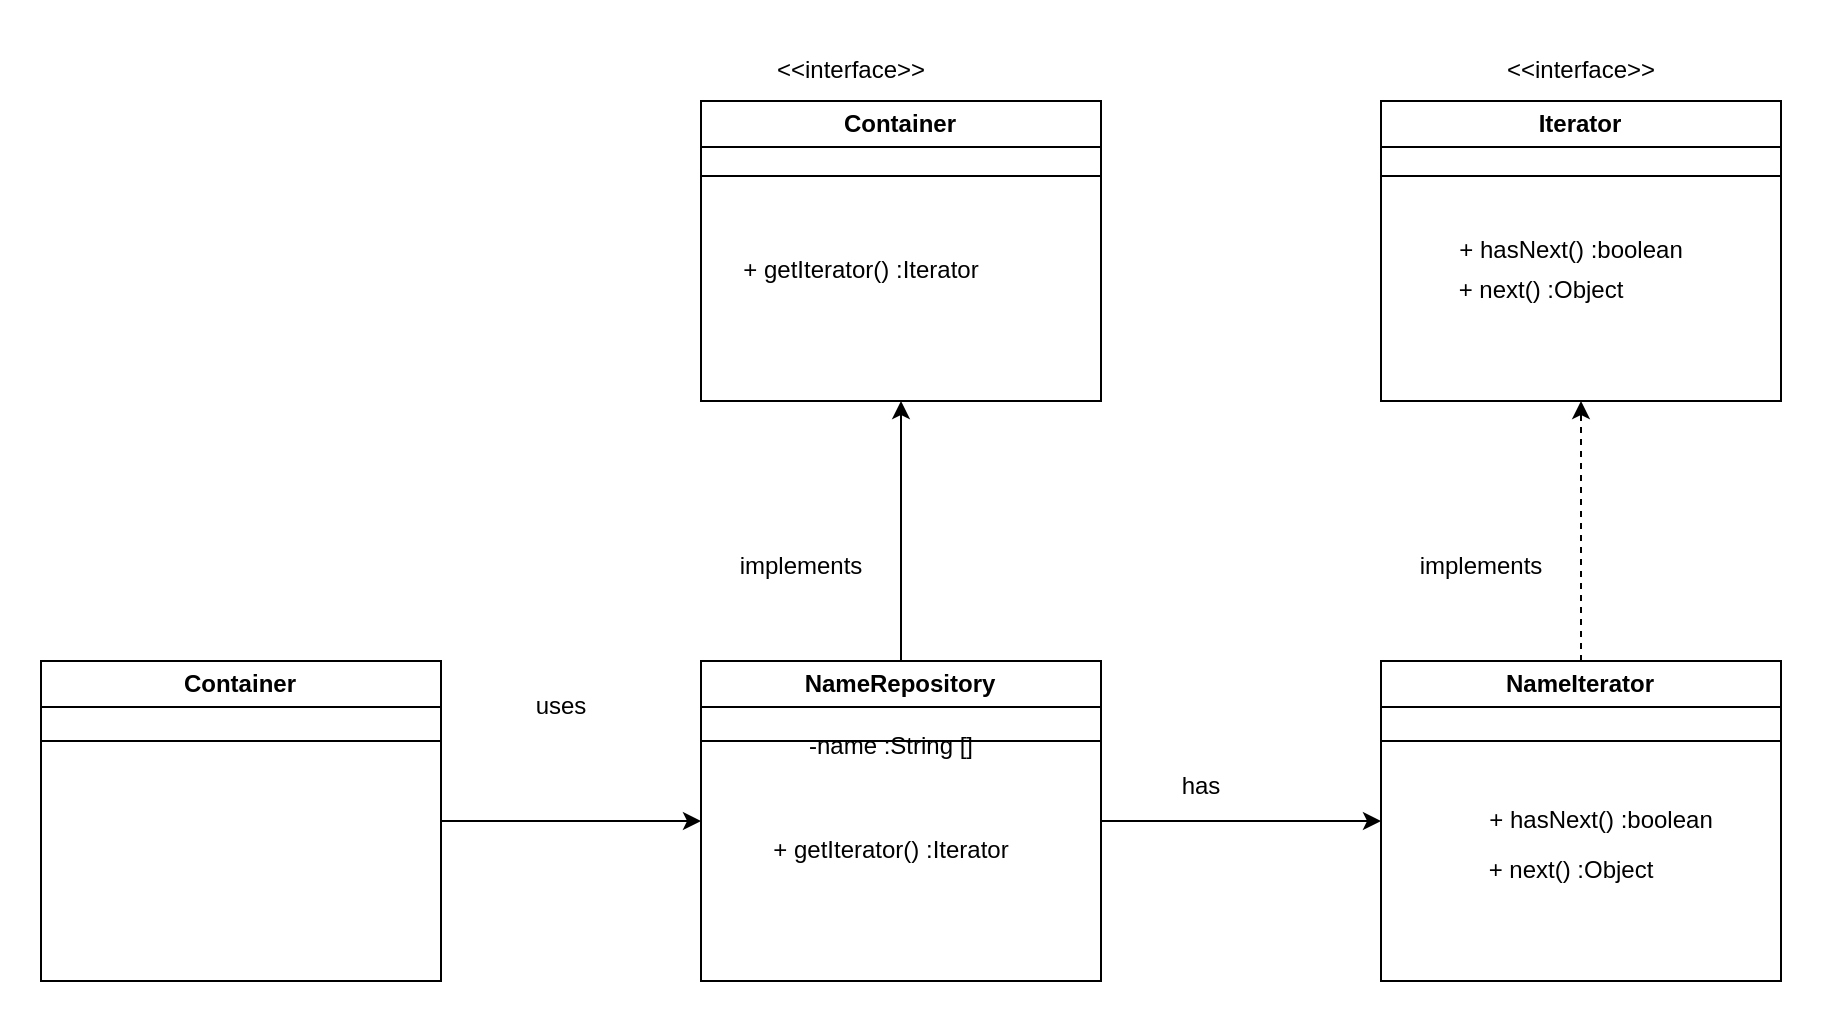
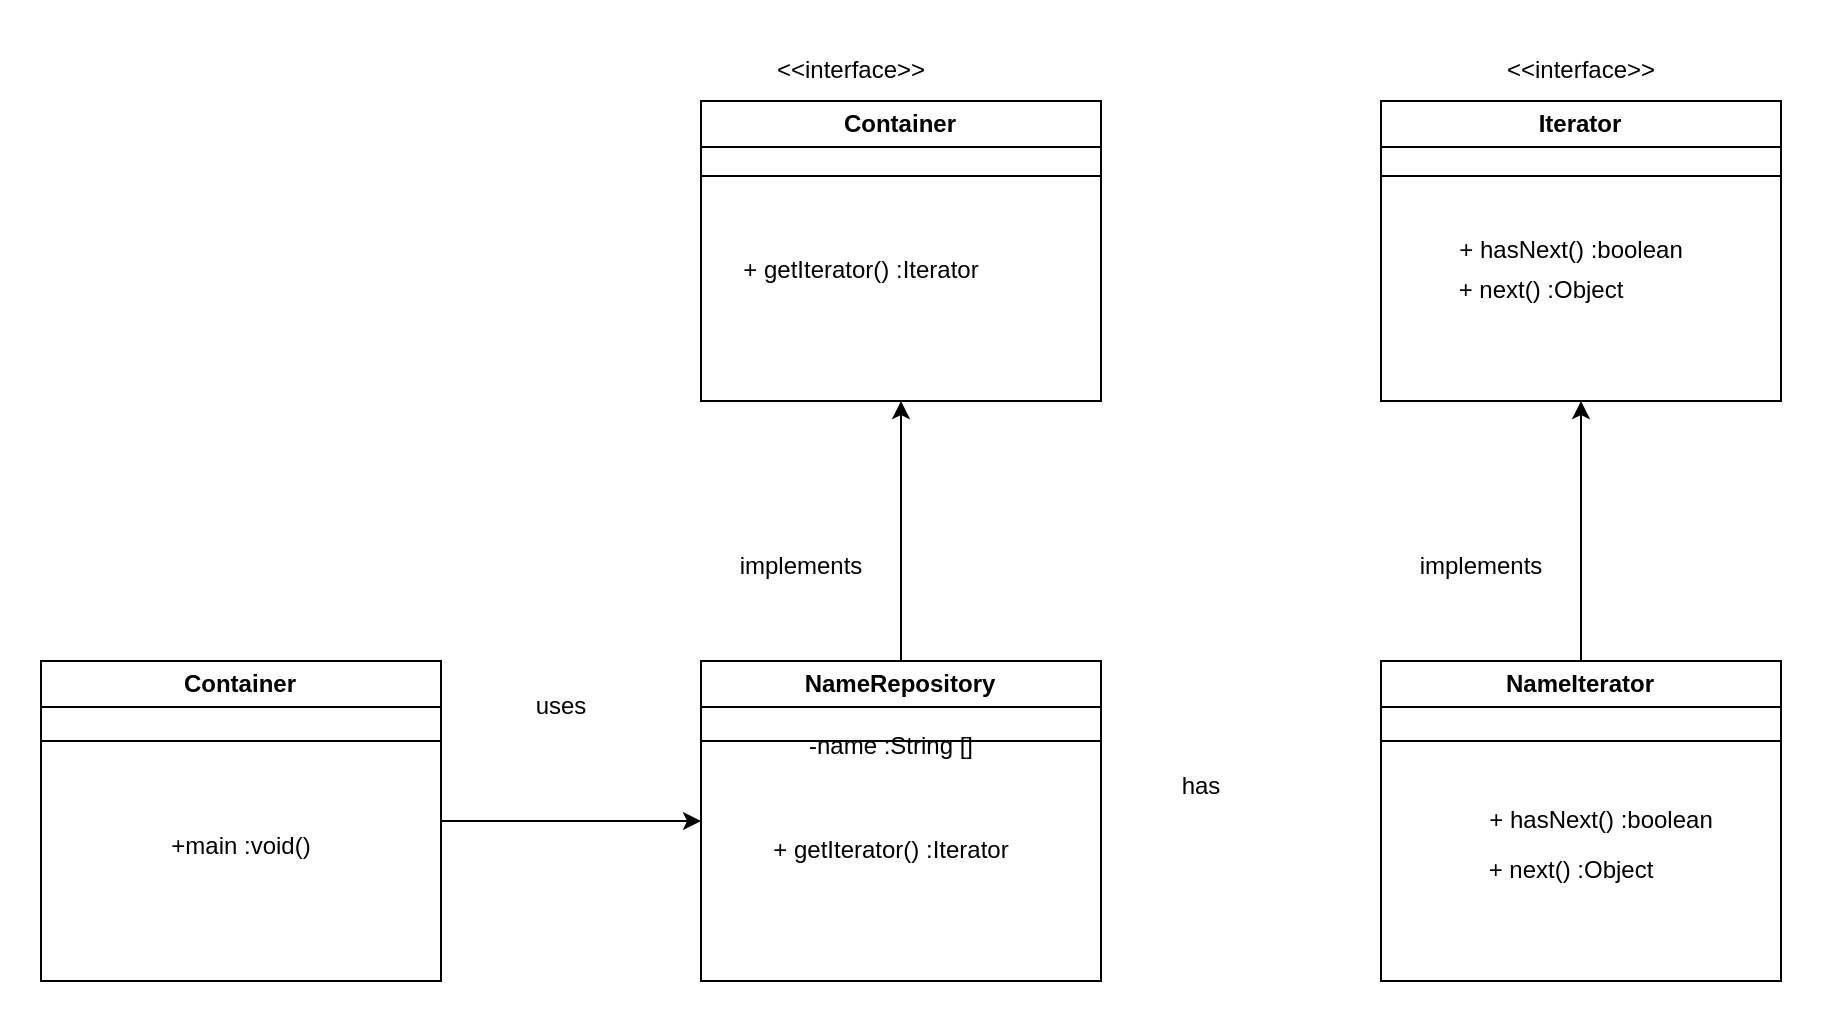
(1581, 539) -> (1581, 539)
(1236, 821) -> none
none -> (241, 847)
